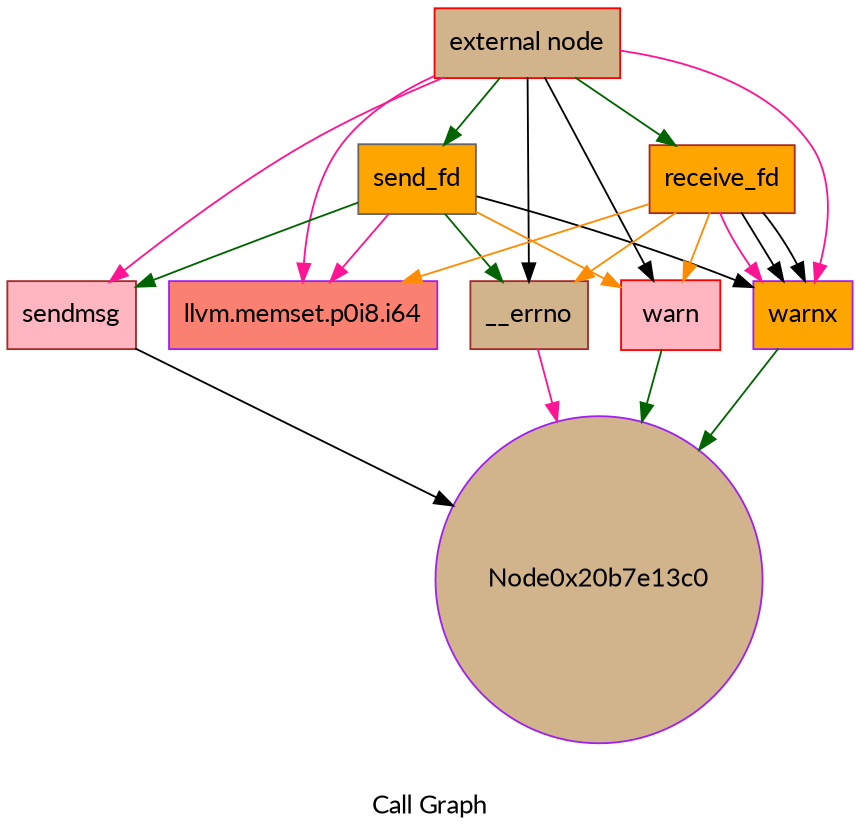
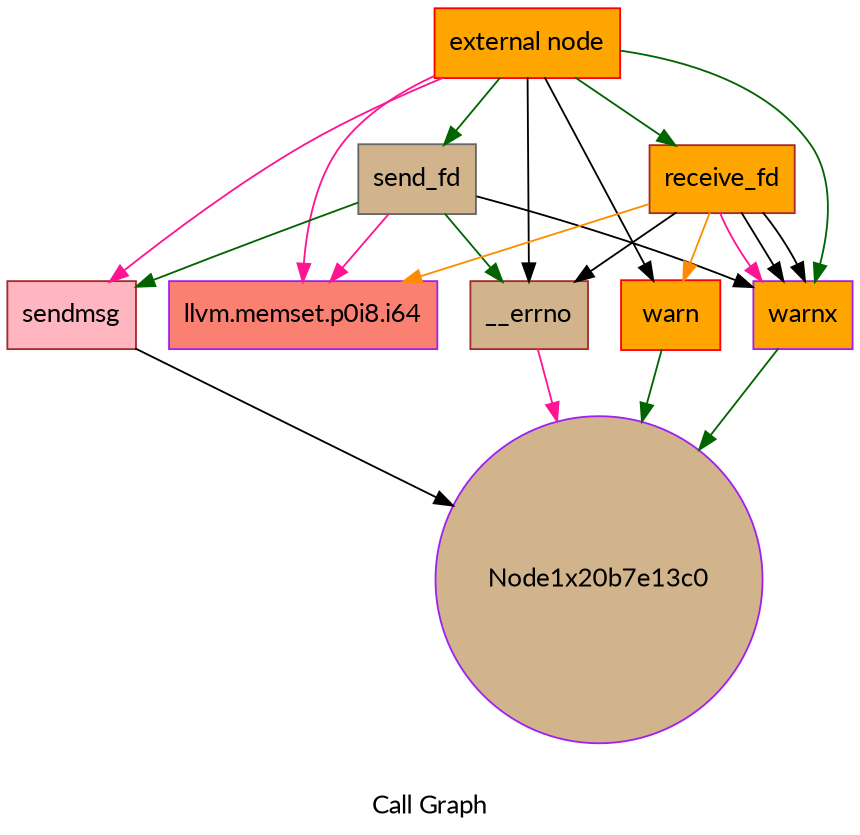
(527, 43) -> (527, 43)
(778, 111) -> (778, 111)
(417, 179) -> (417, 179)
(644, 234) -> (644, 234)
(547, 249) -> none
(671, 315) -> (671, 315)
(599, 580) -> (599, 580)
